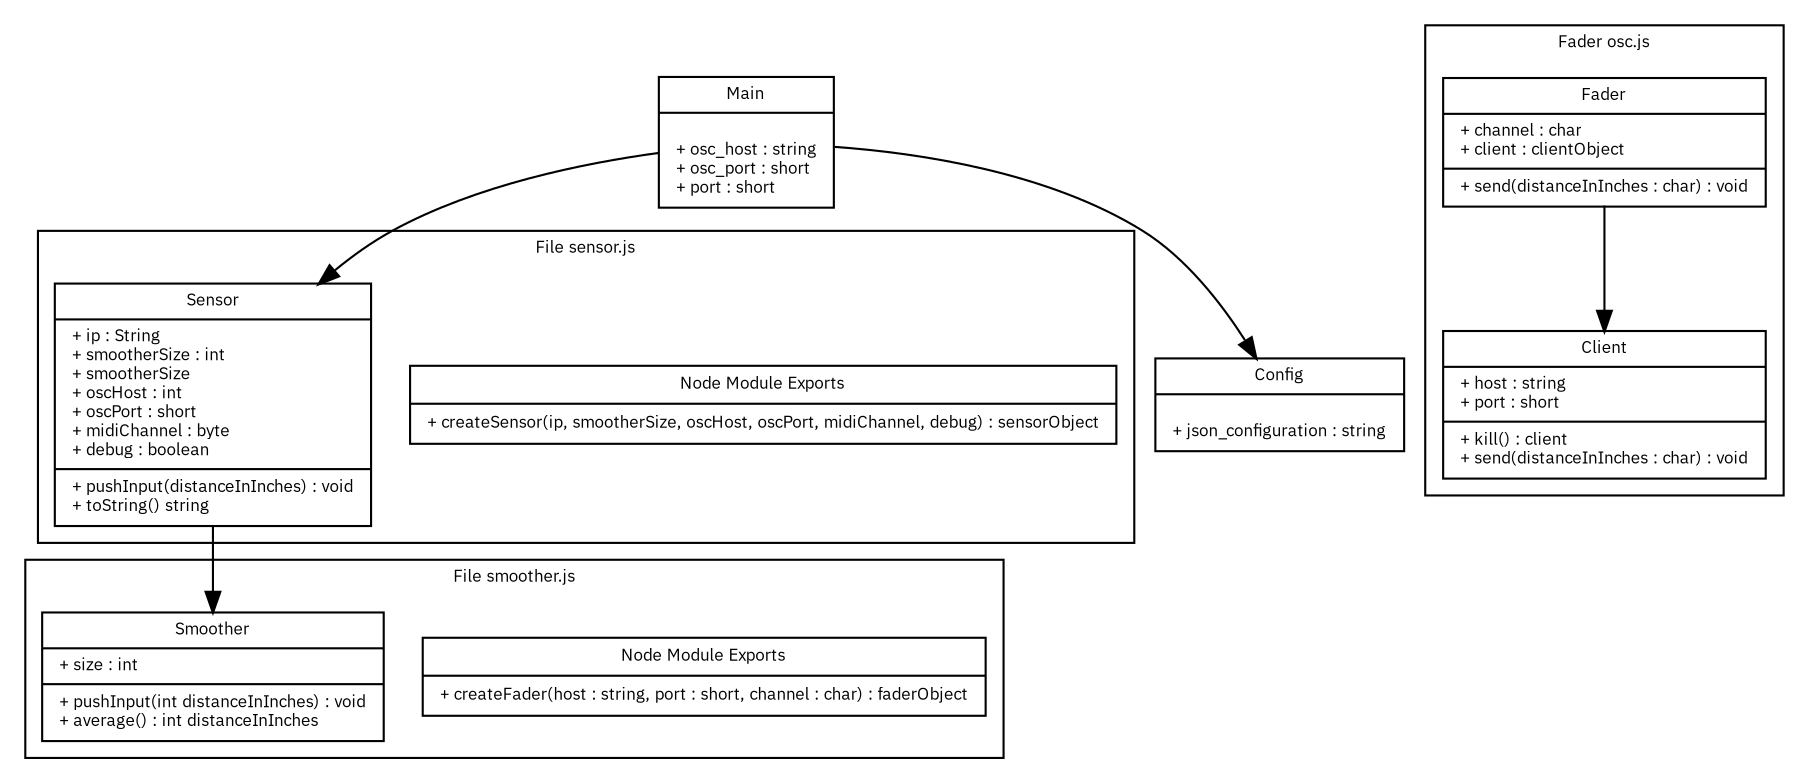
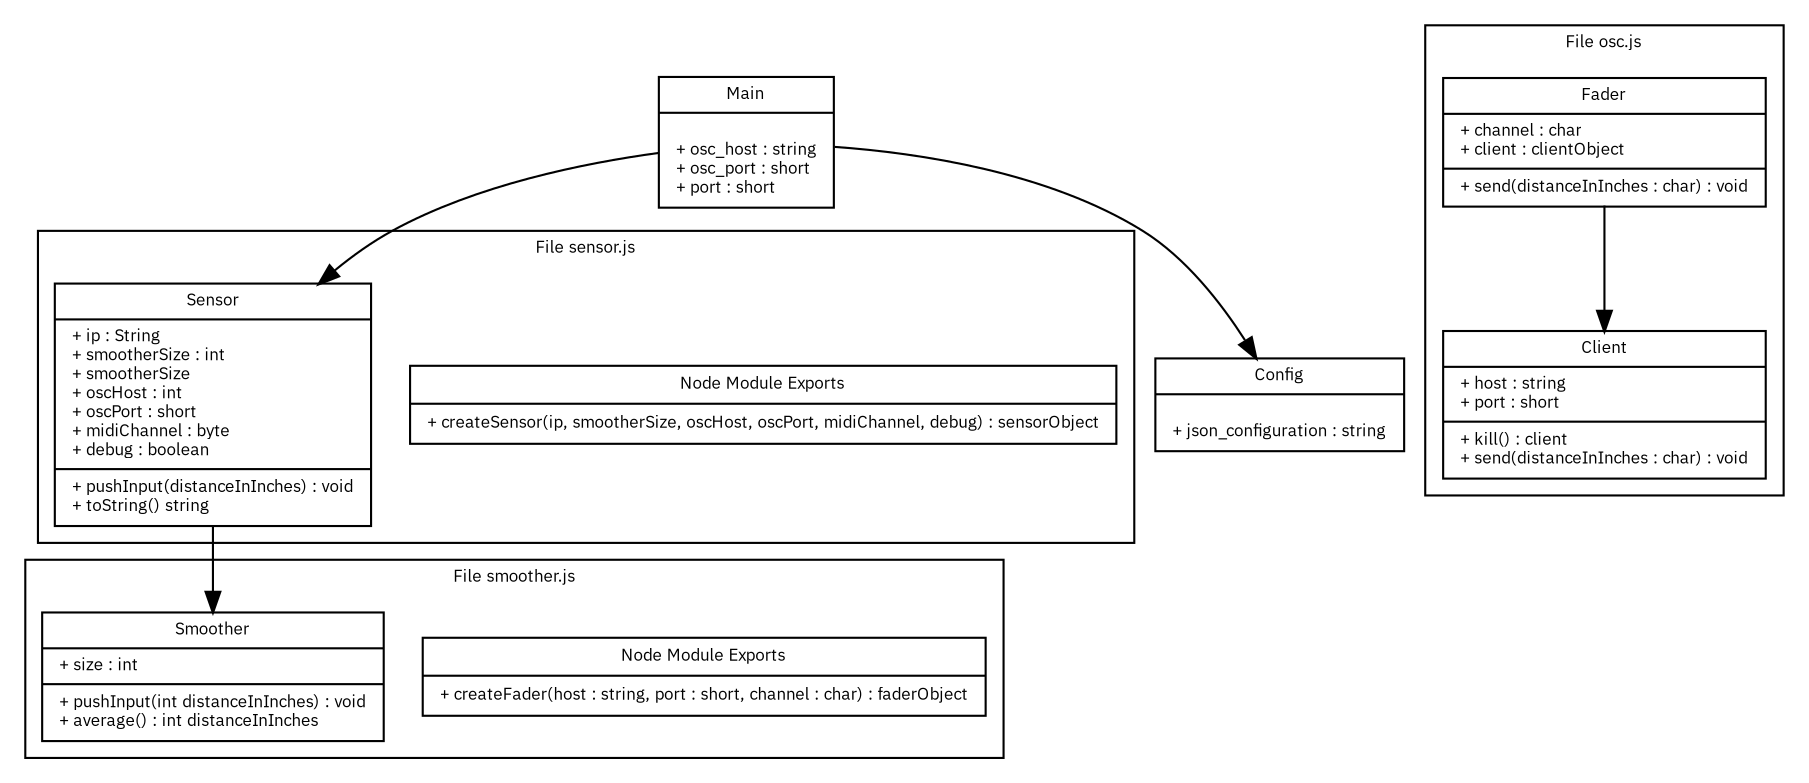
(1604, 43) -> (1604, 43)
